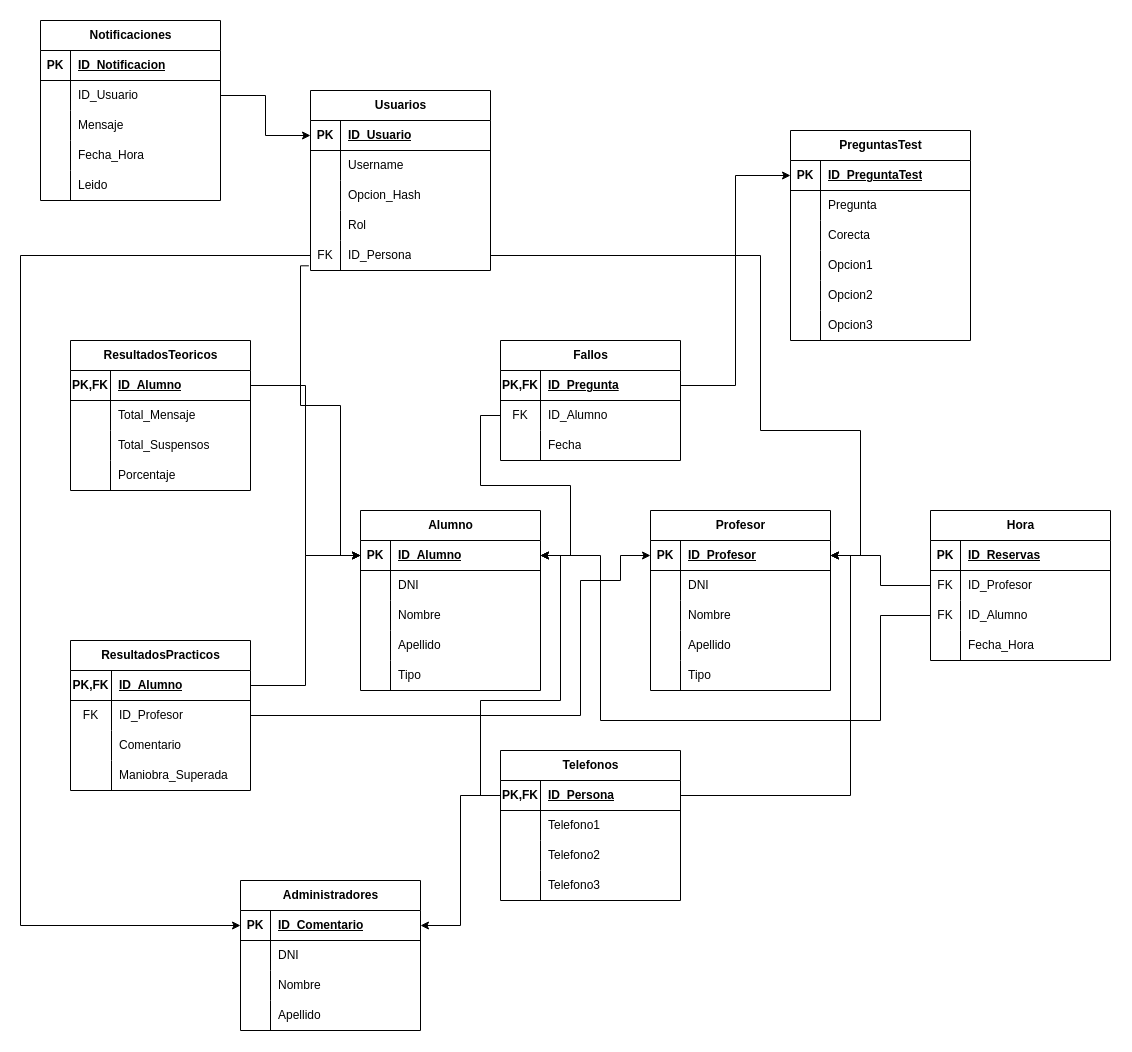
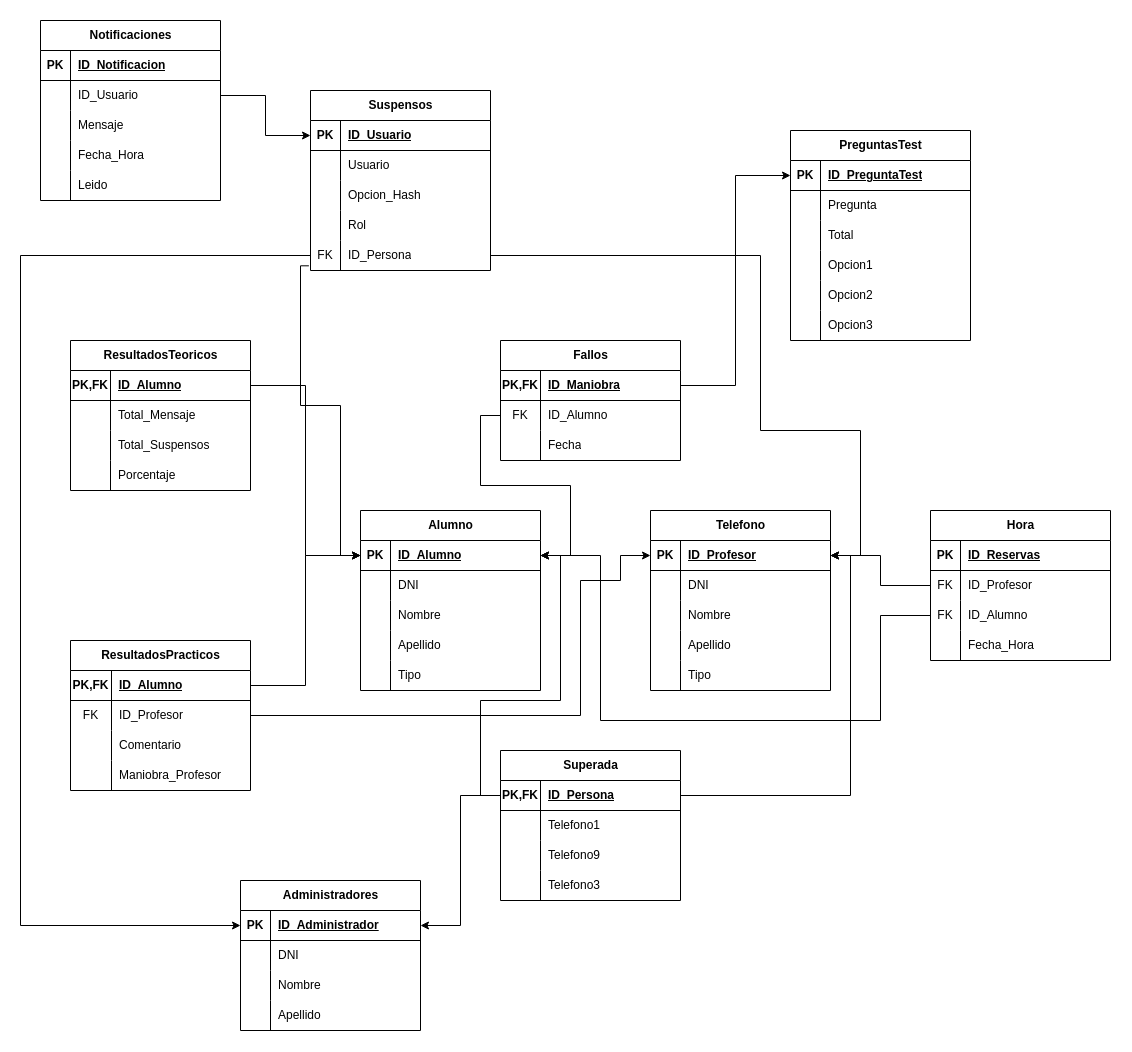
(401, 106) -> (401, 106)
(375, 166) -> (370, 166)
(852, 236) -> (844, 236)
(585, 386) -> (584, 386)
(741, 526) -> (741, 526)
(591, 766) -> (591, 766)
(175, 776) -> (175, 776)
(577, 856) -> (577, 856)
(321, 926) -> (329, 926)
